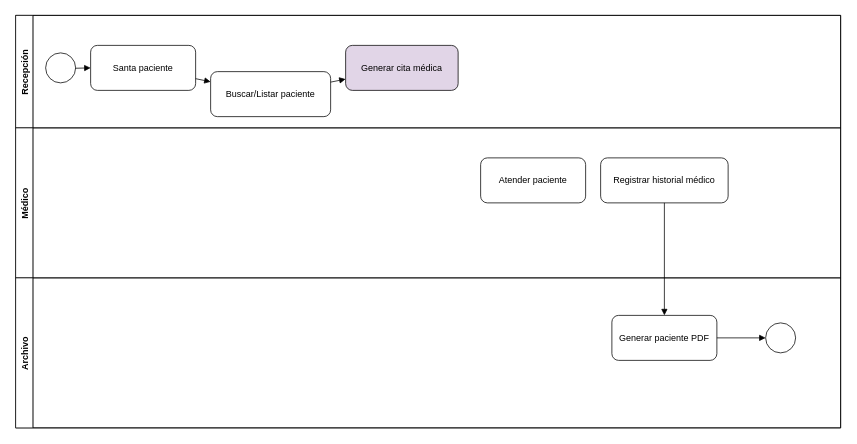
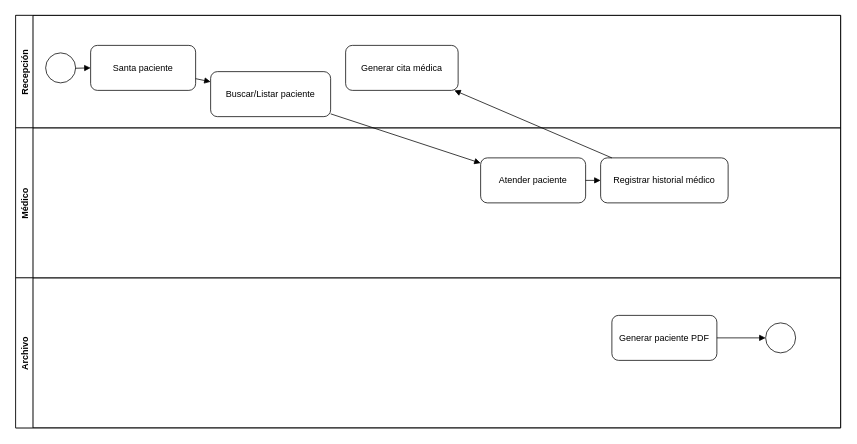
(402, 68) -> (402, 68)
(334, 81) -> (425, 145)
none -> (590, 180)
(664, 256) -> (497, 109)
